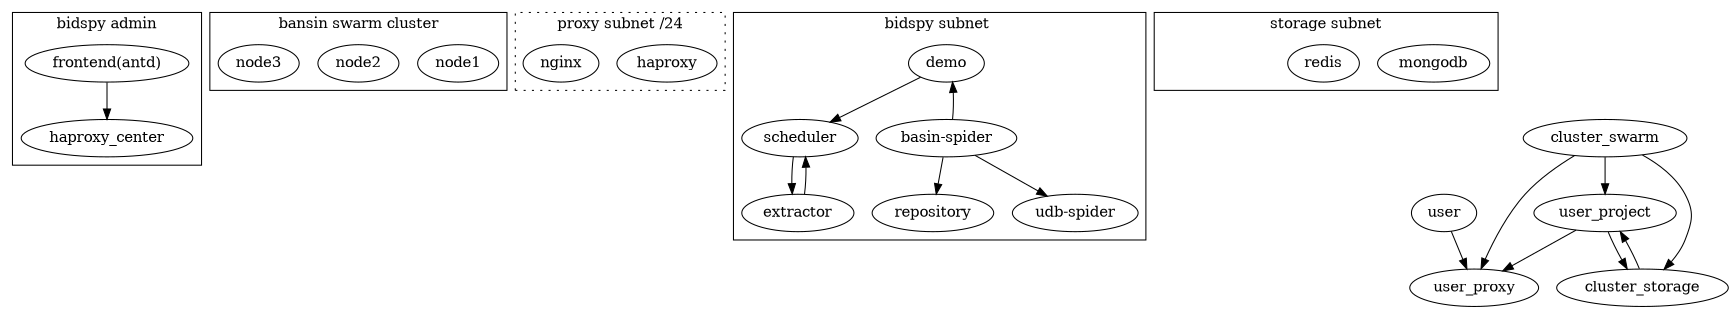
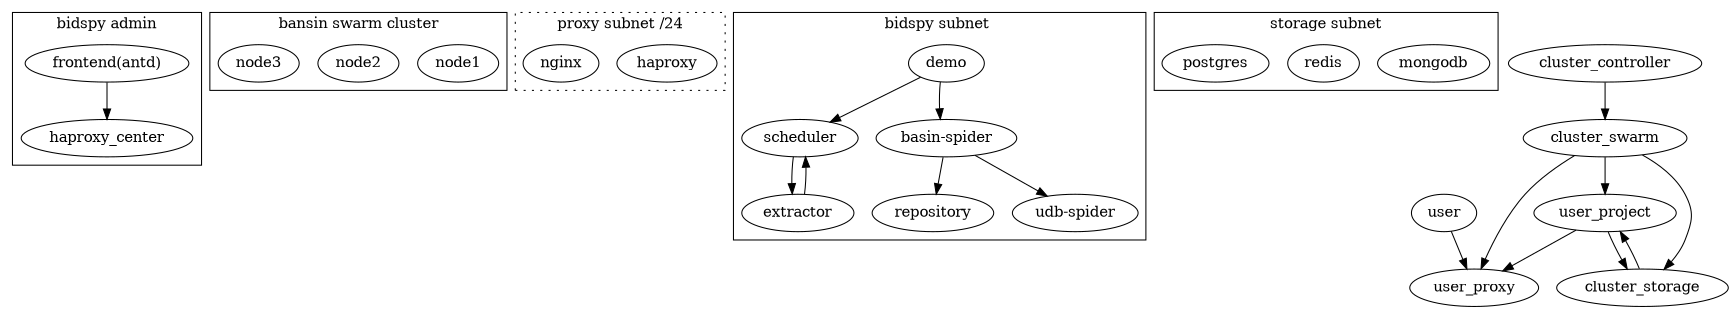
none -> (1215, 63)
none -> (1605, 63)
(953, 106) -> (939, 95)
